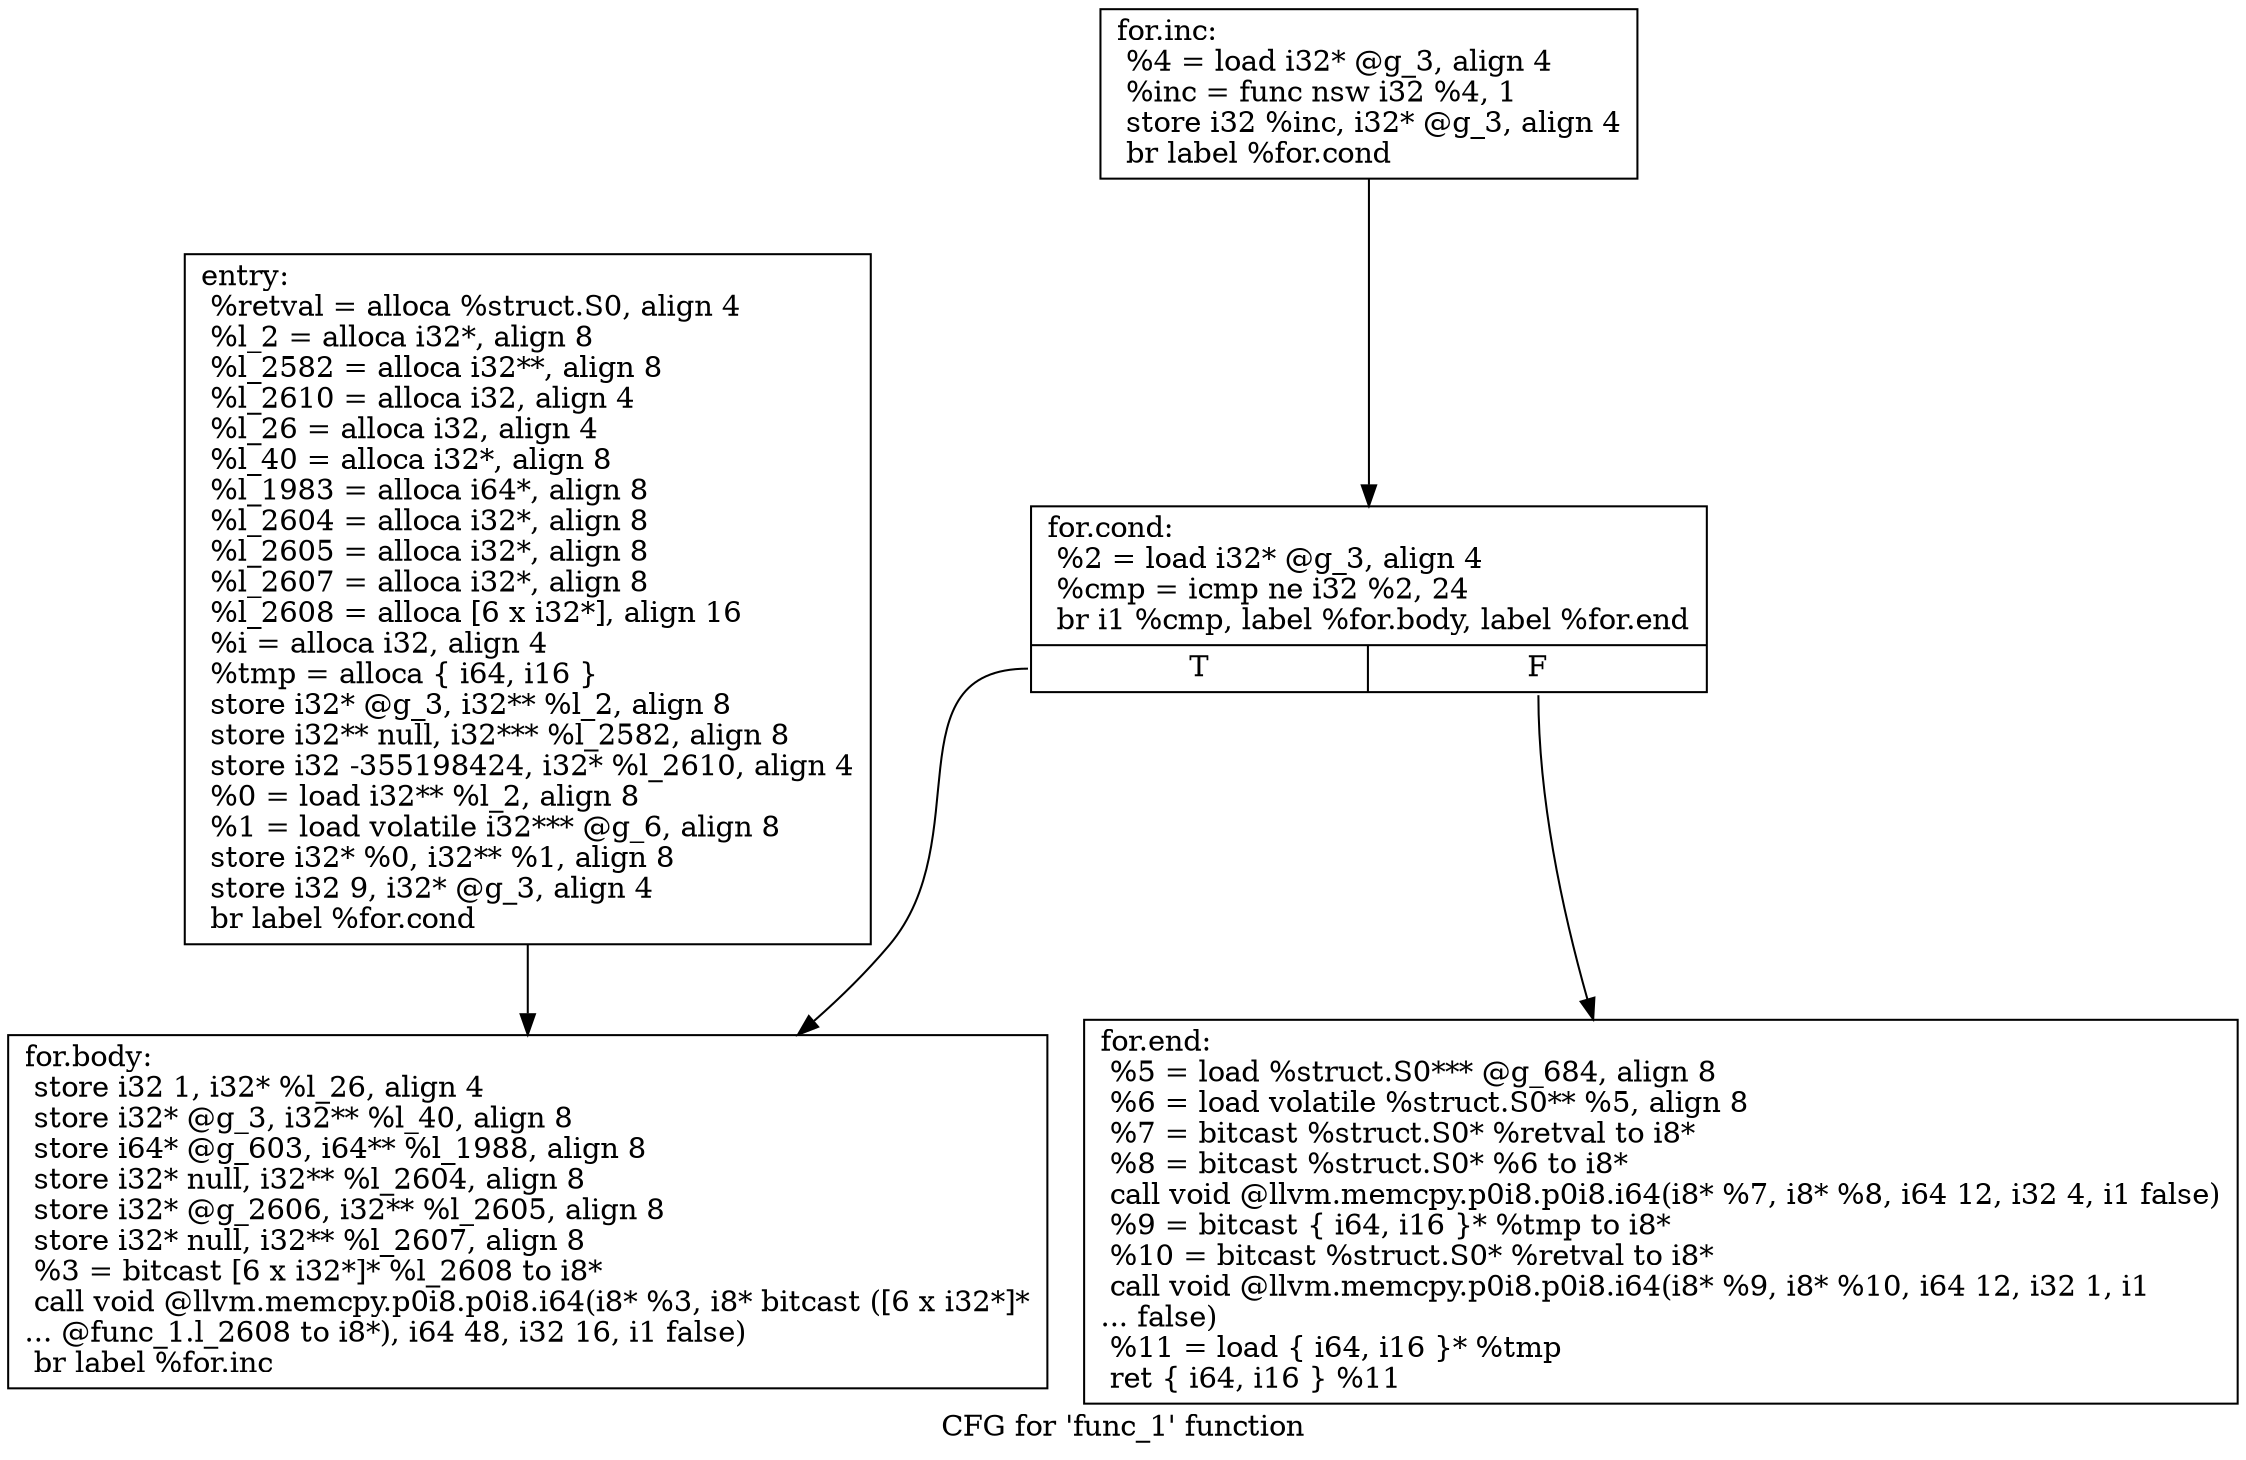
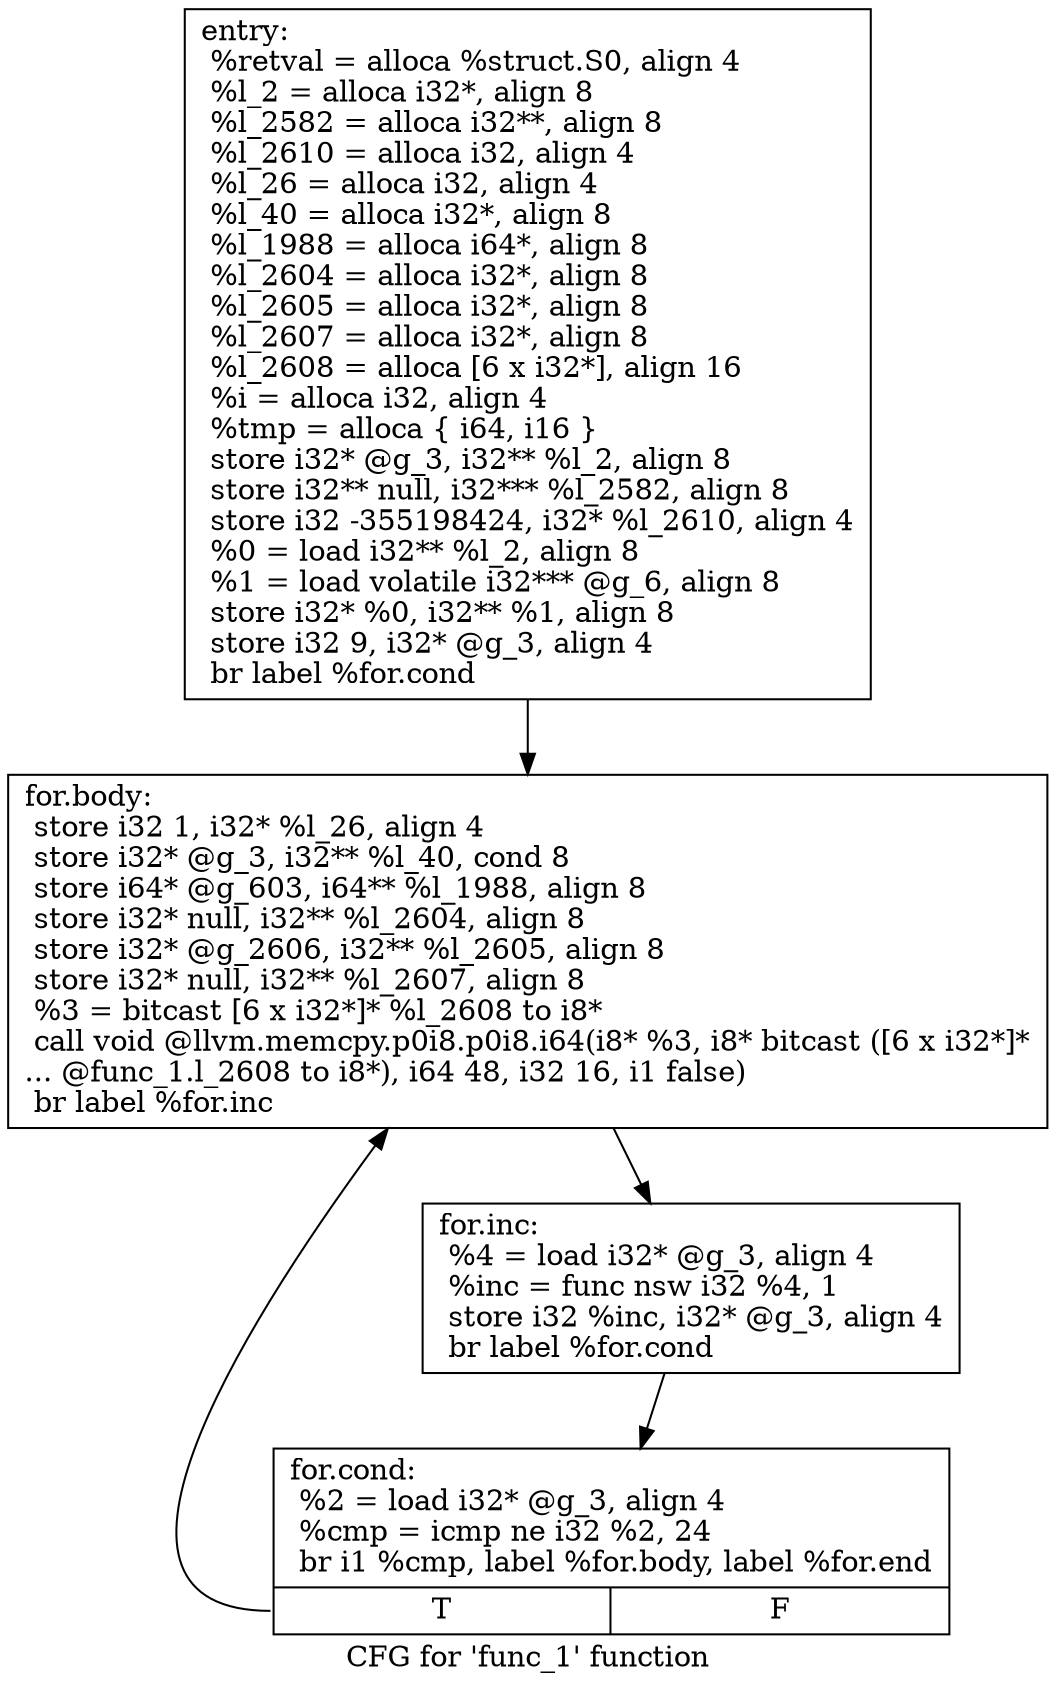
(426, 491) -> (426, 246)
(299, 1119) -> (298, 859)
none -> (627, 1157)
(1661, 1212) -> none
